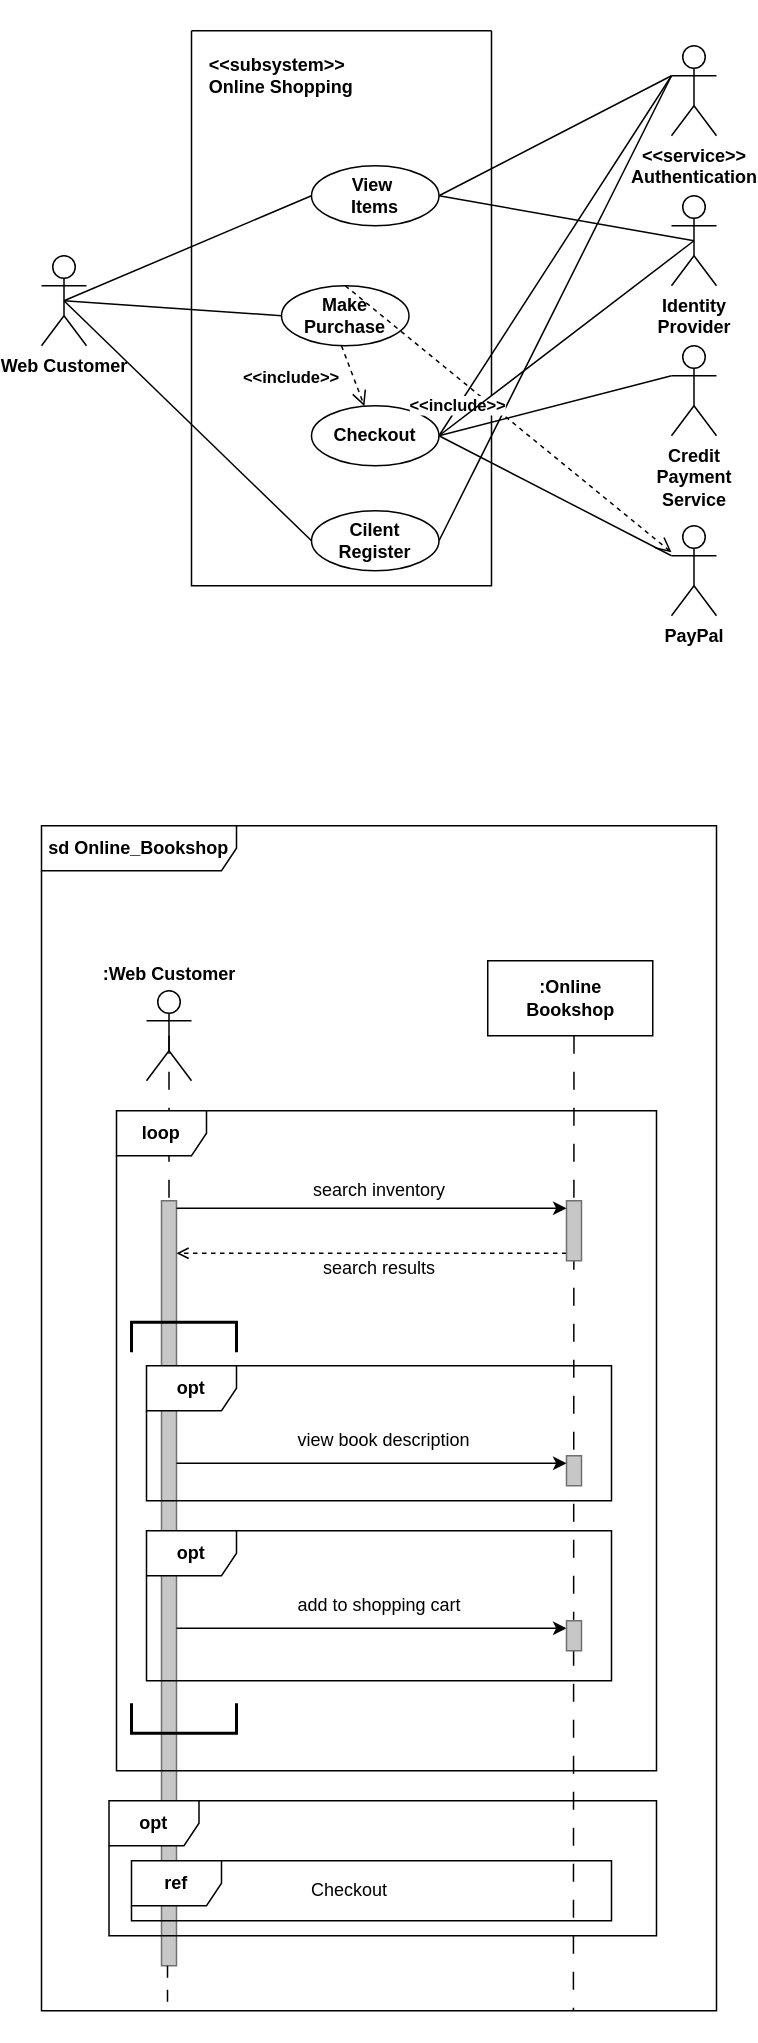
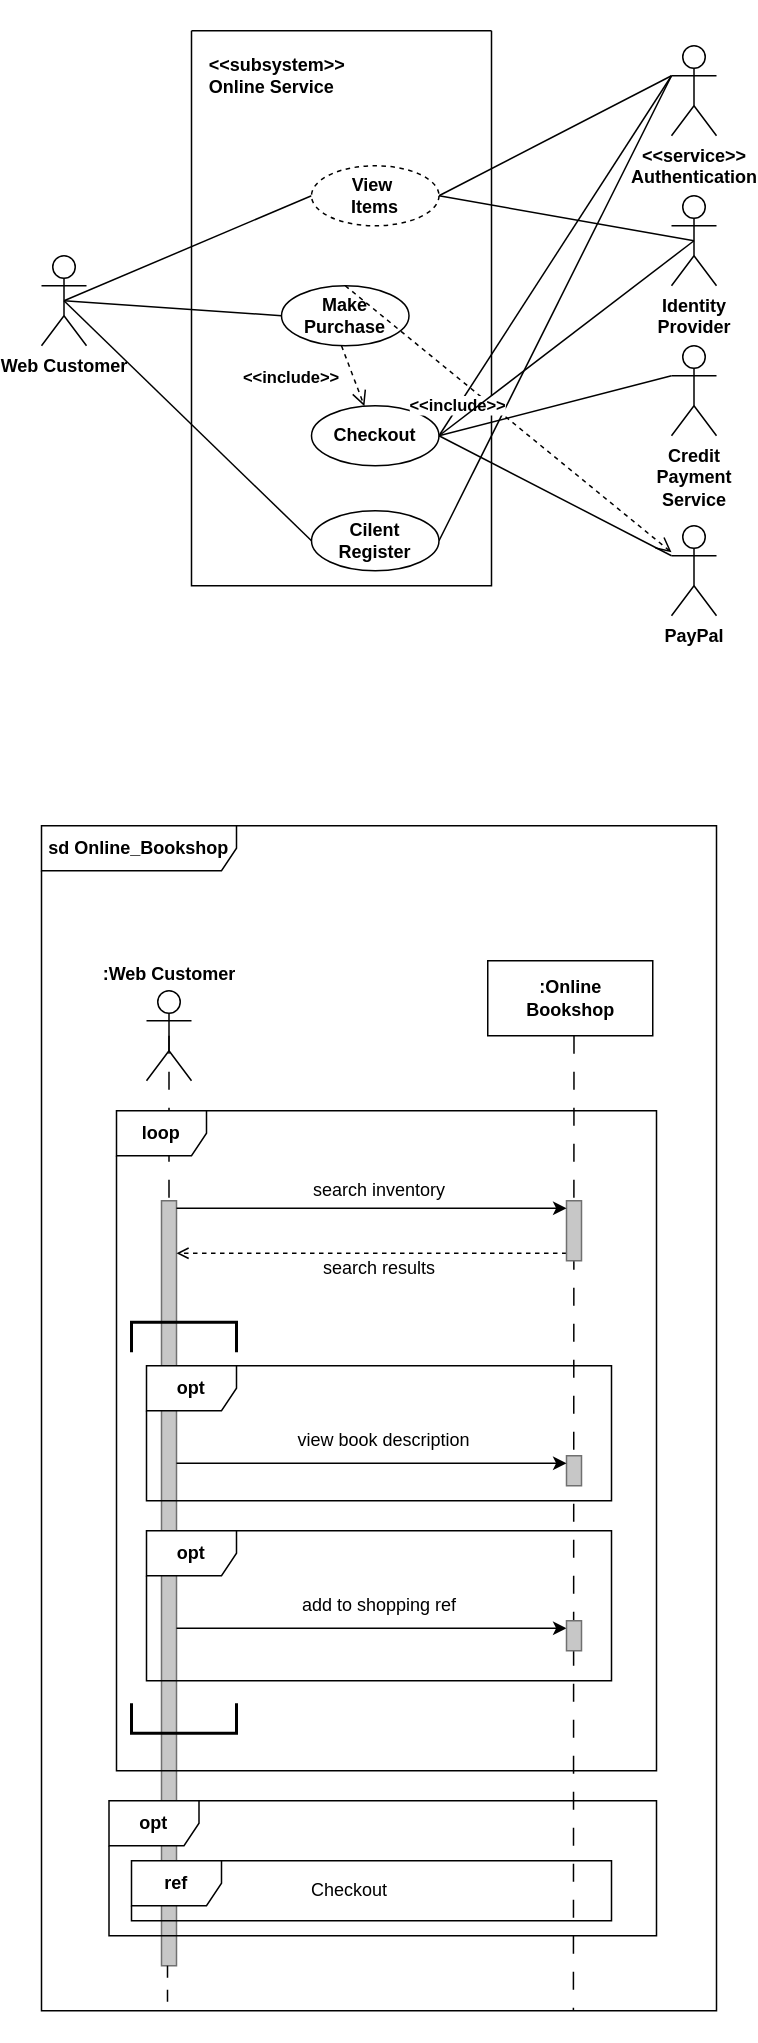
(275, 76) -> (275, 76)
(375, 196) -> (375, 196)
(380, 1606) -> (380, 1606)
